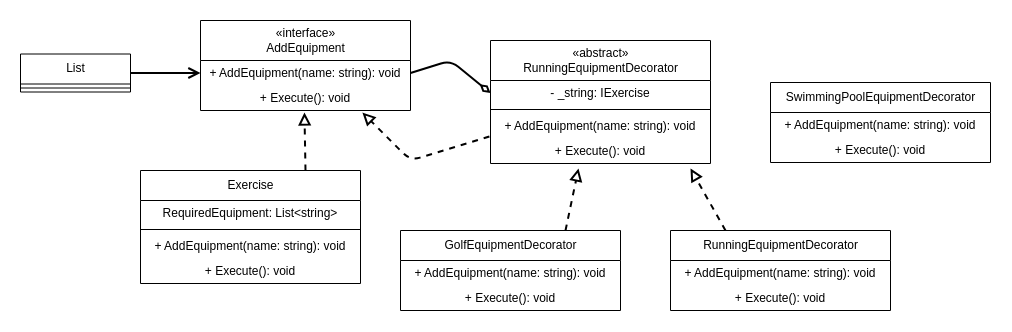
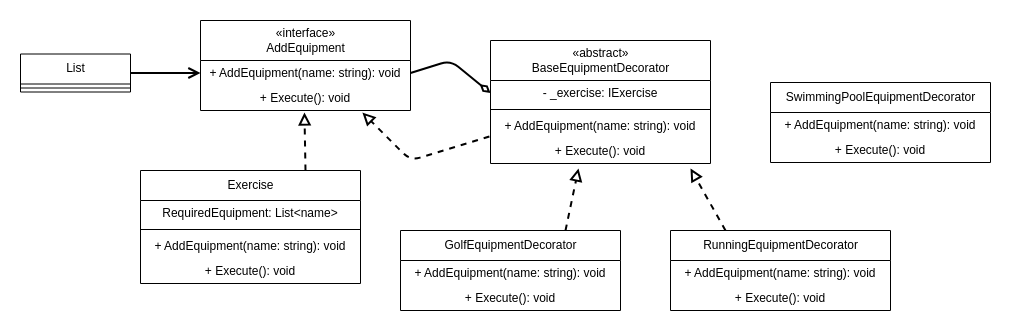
(601, 61) -> (601, 61)
(601, 94) -> (601, 94)
(251, 214) -> (251, 214)
